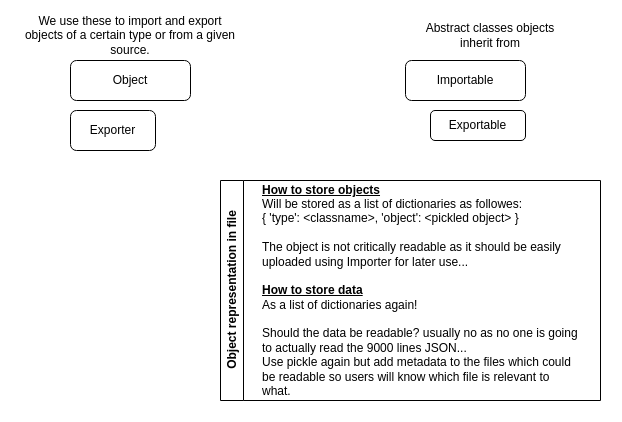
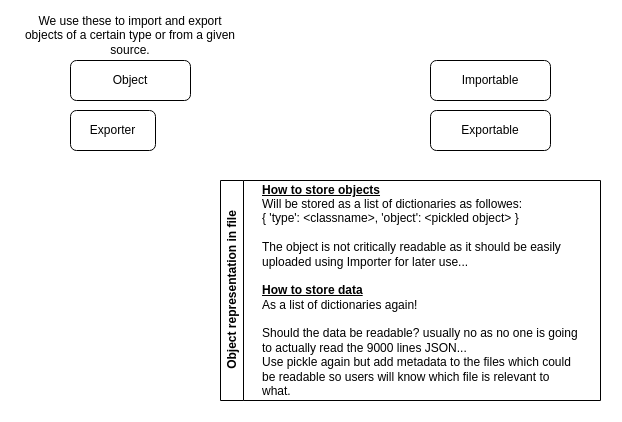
(491, 36) -> none
(466, 81) -> (491, 81)
(478, 126) -> (491, 131)
